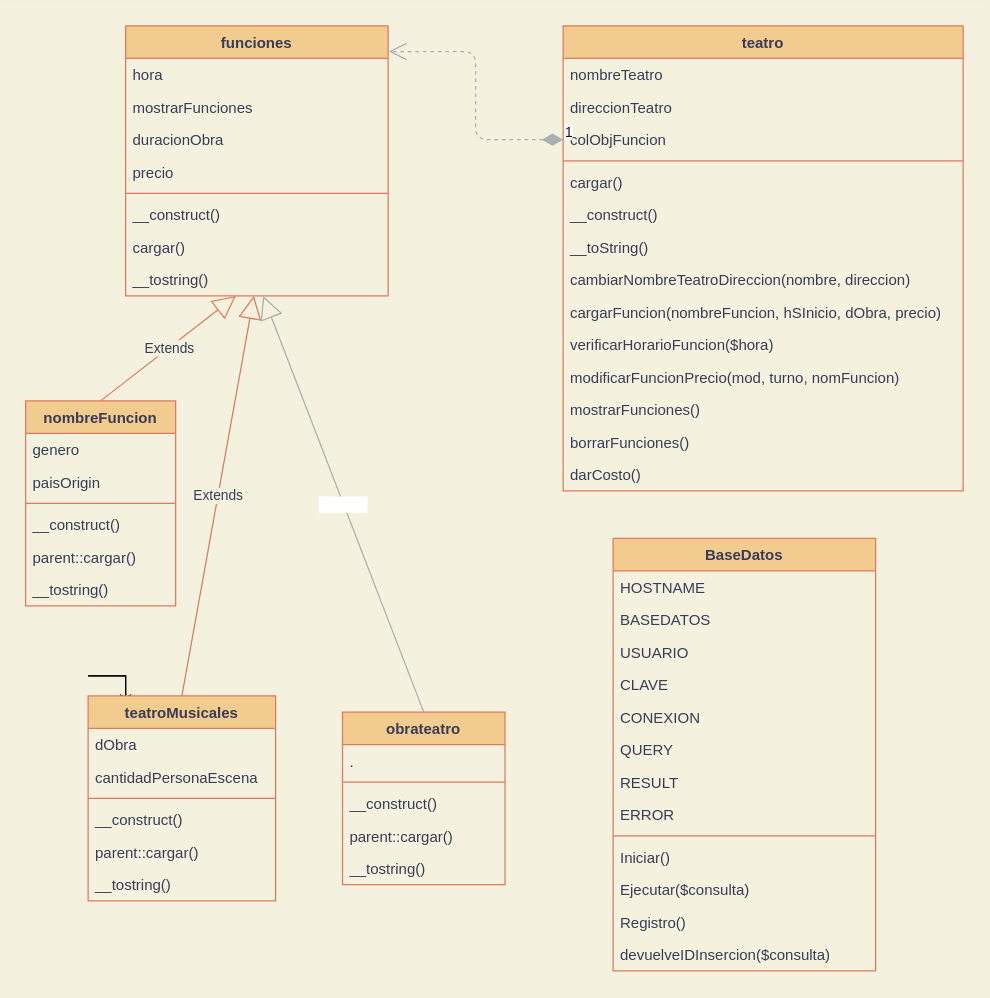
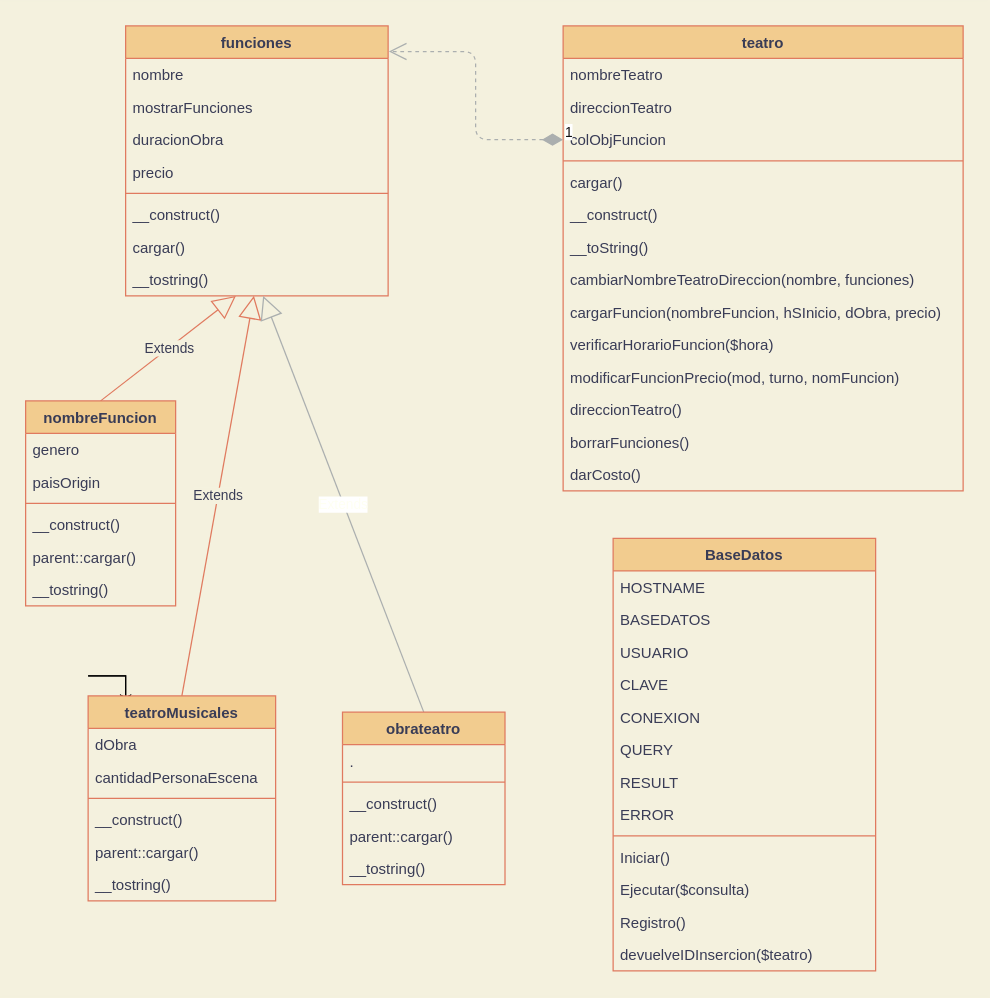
(149, 75) -> (158, 75)
(754, 280) -> (756, 280)
(644, 410) -> (638, 410)
(740, 955) -> (734, 955)
